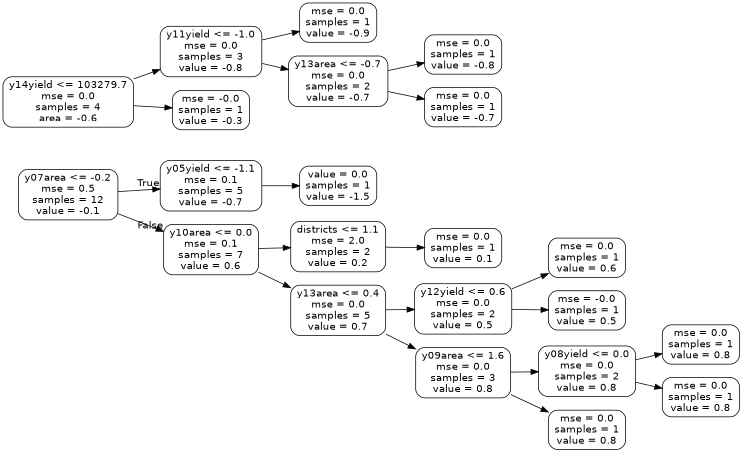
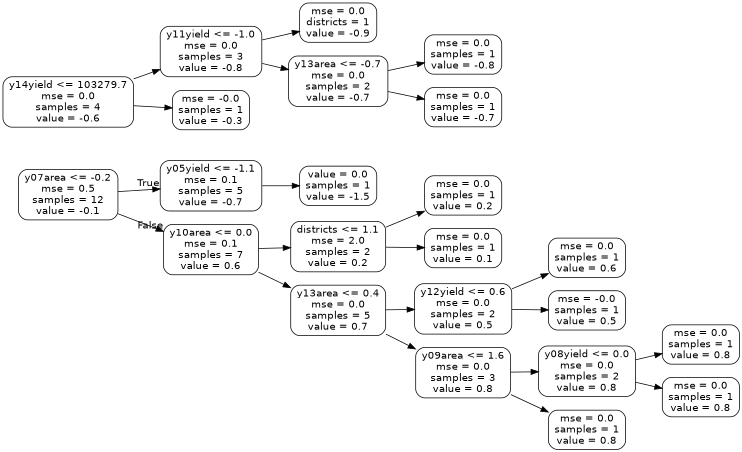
(338, 23) -> (338, 23)
(68, 102) -> (68, 102)
none -> (463, 195)
